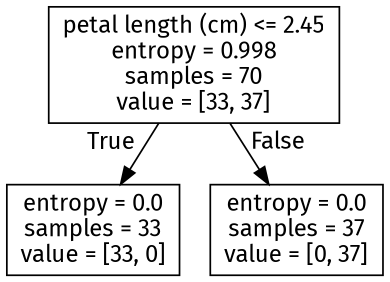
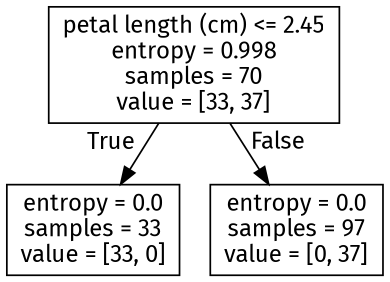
(297, 230) -> (297, 230)
